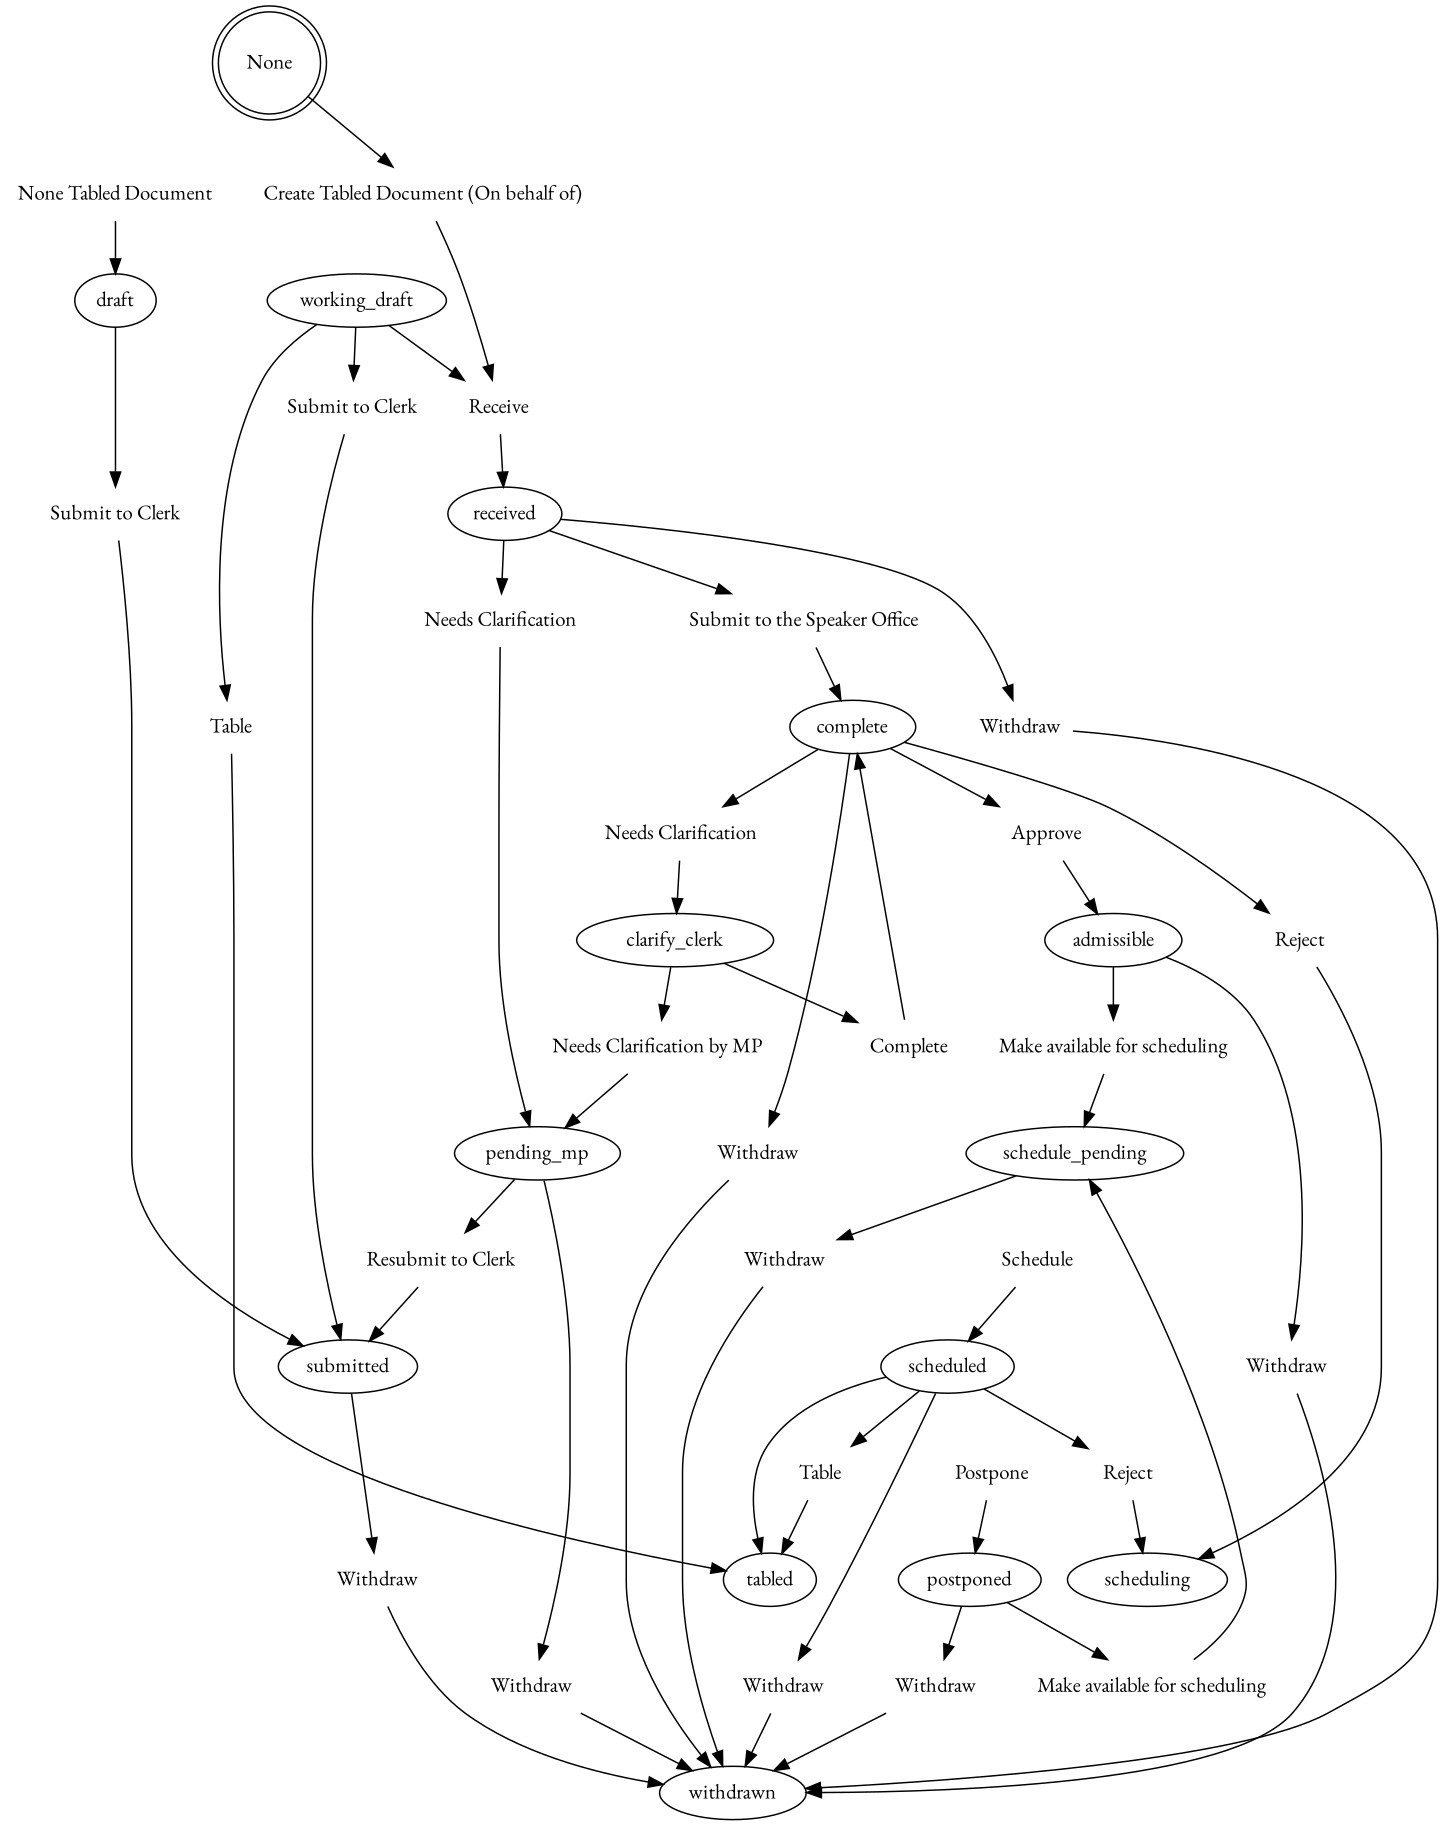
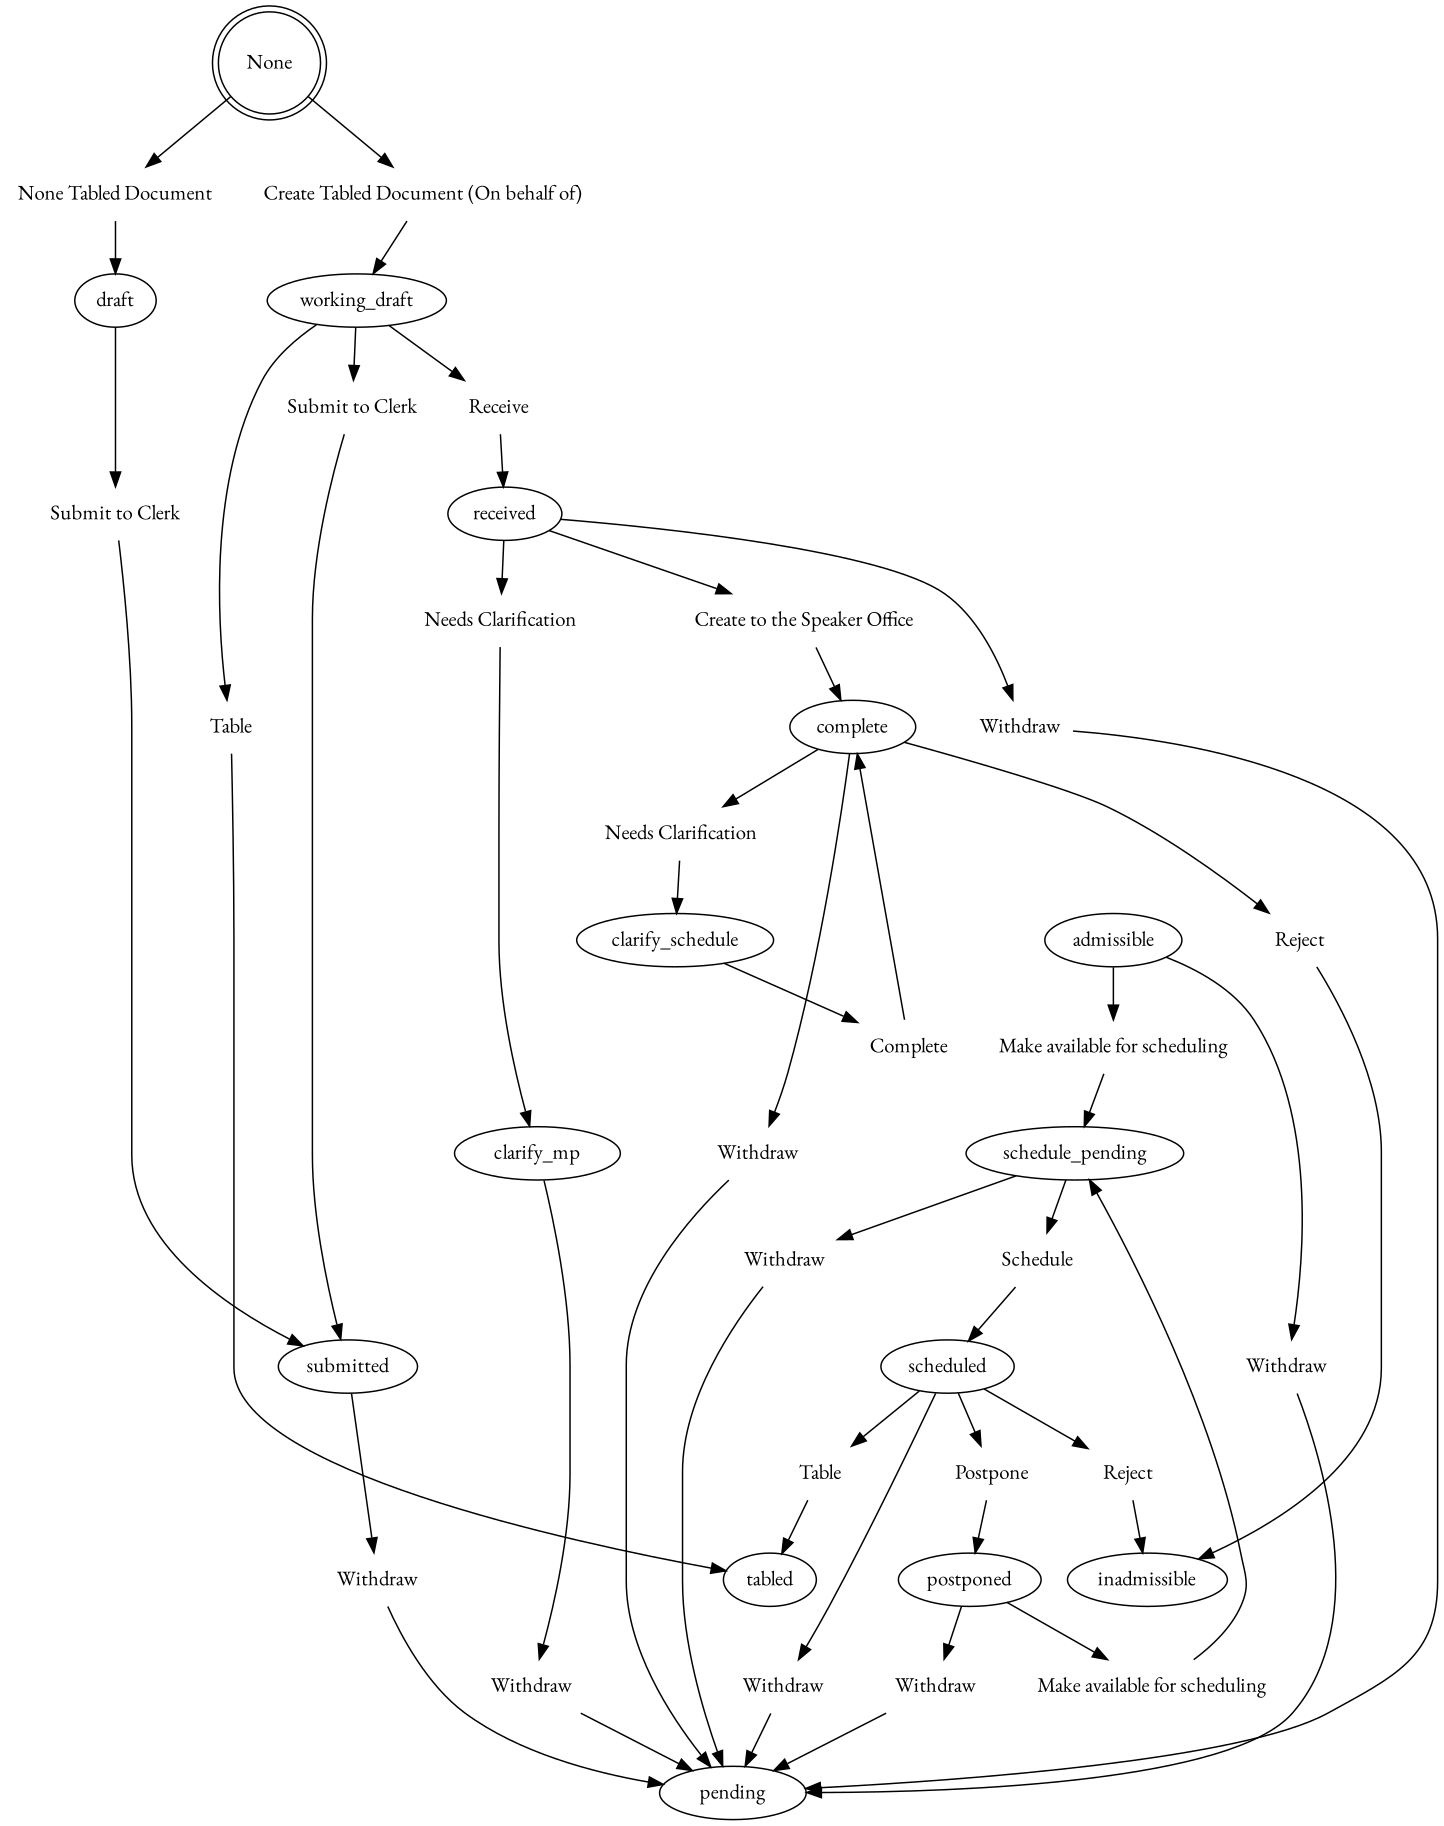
none -> (194, 127)
(466, 292) -> (394, 241)
(804, 620) -> (804, 620)
(1047, 834) -> none
(675, 940) -> (675, 940)
(657, 1047) -> none
(537, 1153) -> (537, 1153)
none -> (1059, 1199)
(441, 1260) -> none
(782, 1429) -> (967, 1413)
(1147, 1580) -> (1147, 1580)
(733, 1793) -> (733, 1793)
